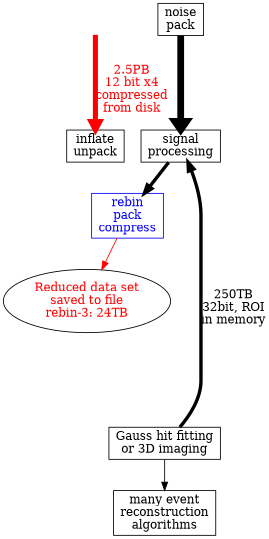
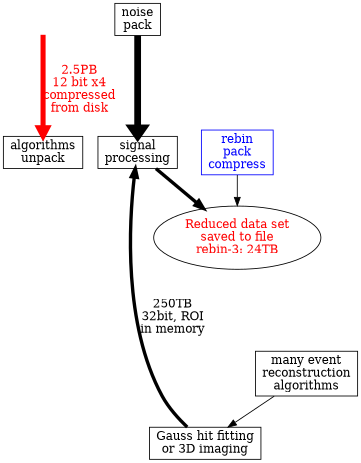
(95, 146) -> (43, 152)
(159, 174) -> (176, 186)
(111, 250) -> (237, 186)
(165, 471) -> (255, 409)
